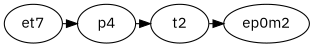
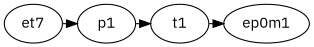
(107, 24) -> (107, 24)
(180, 24) -> (180, 24)
(267, 24) -> (267, 24)
